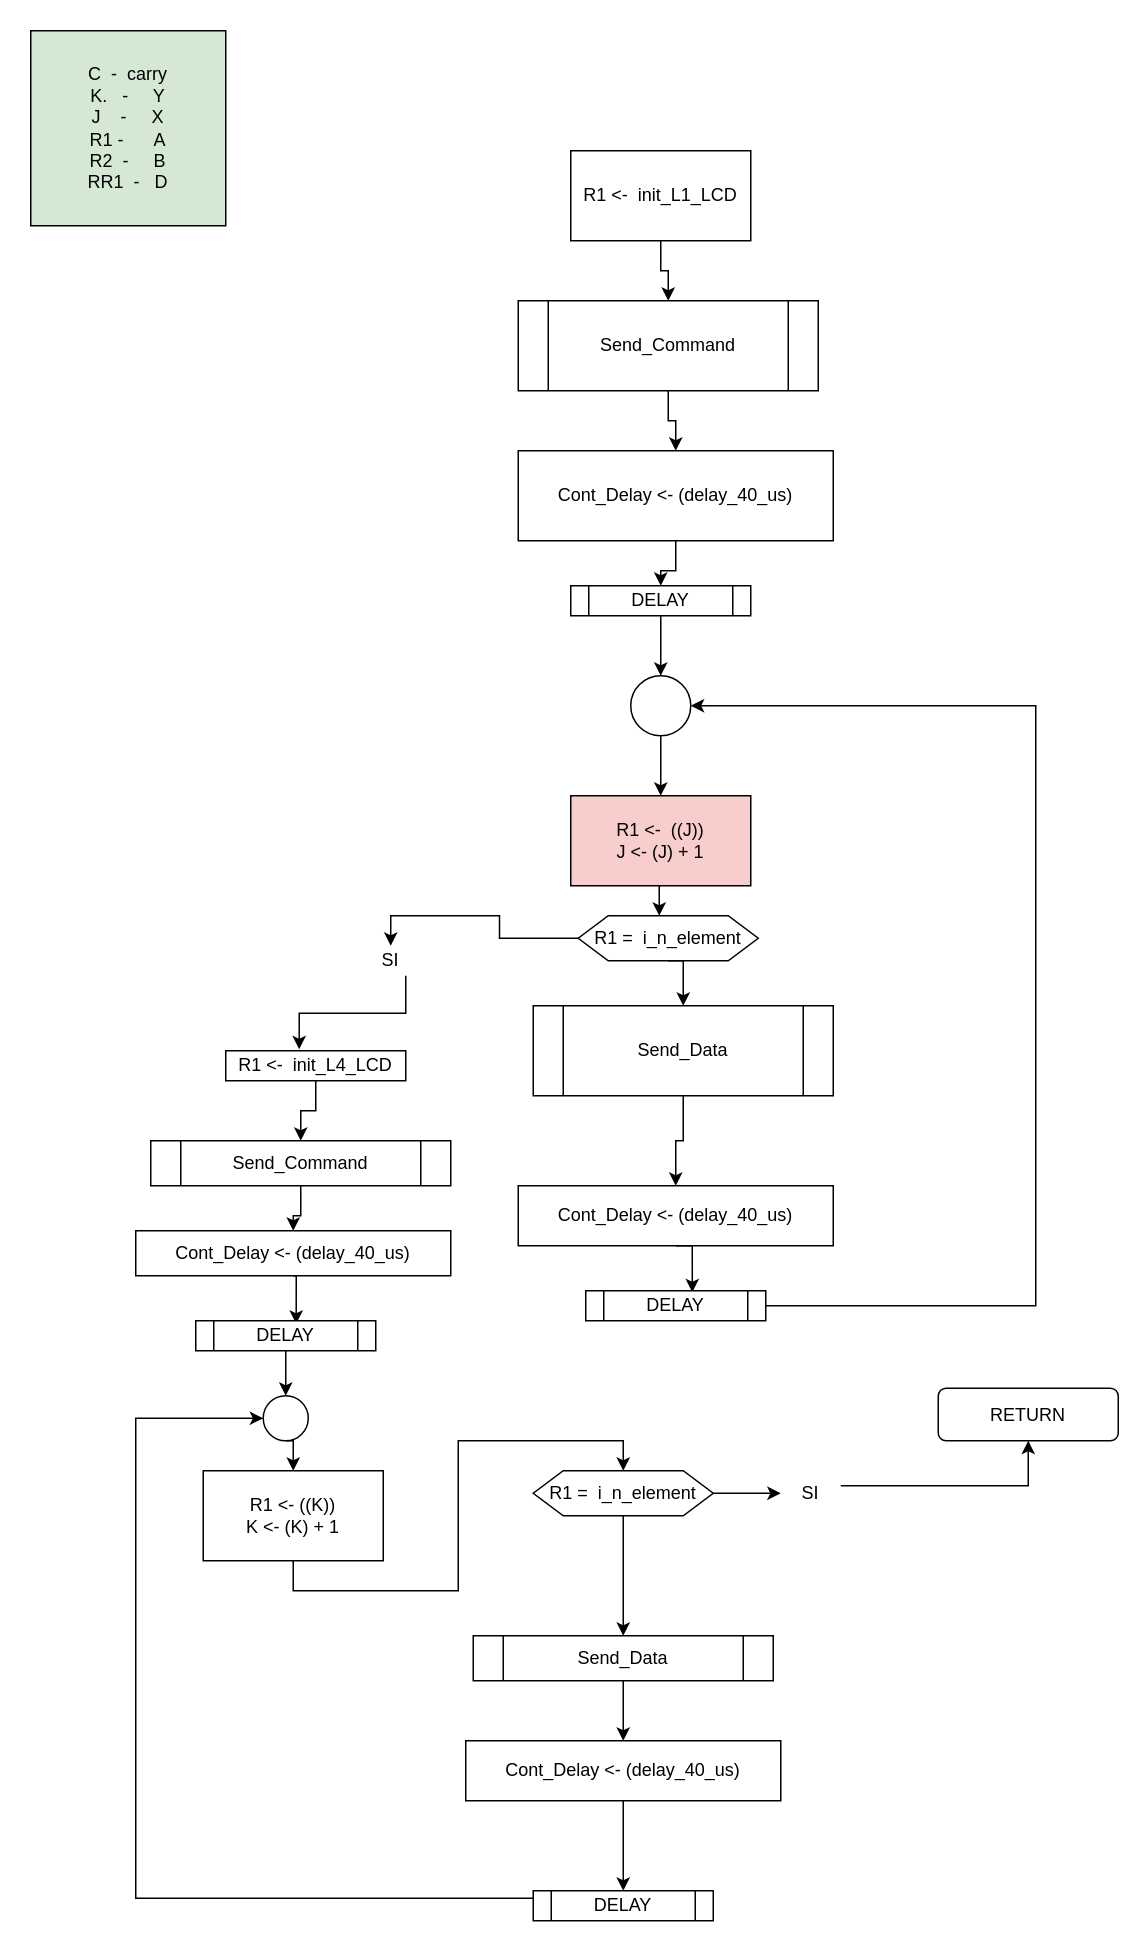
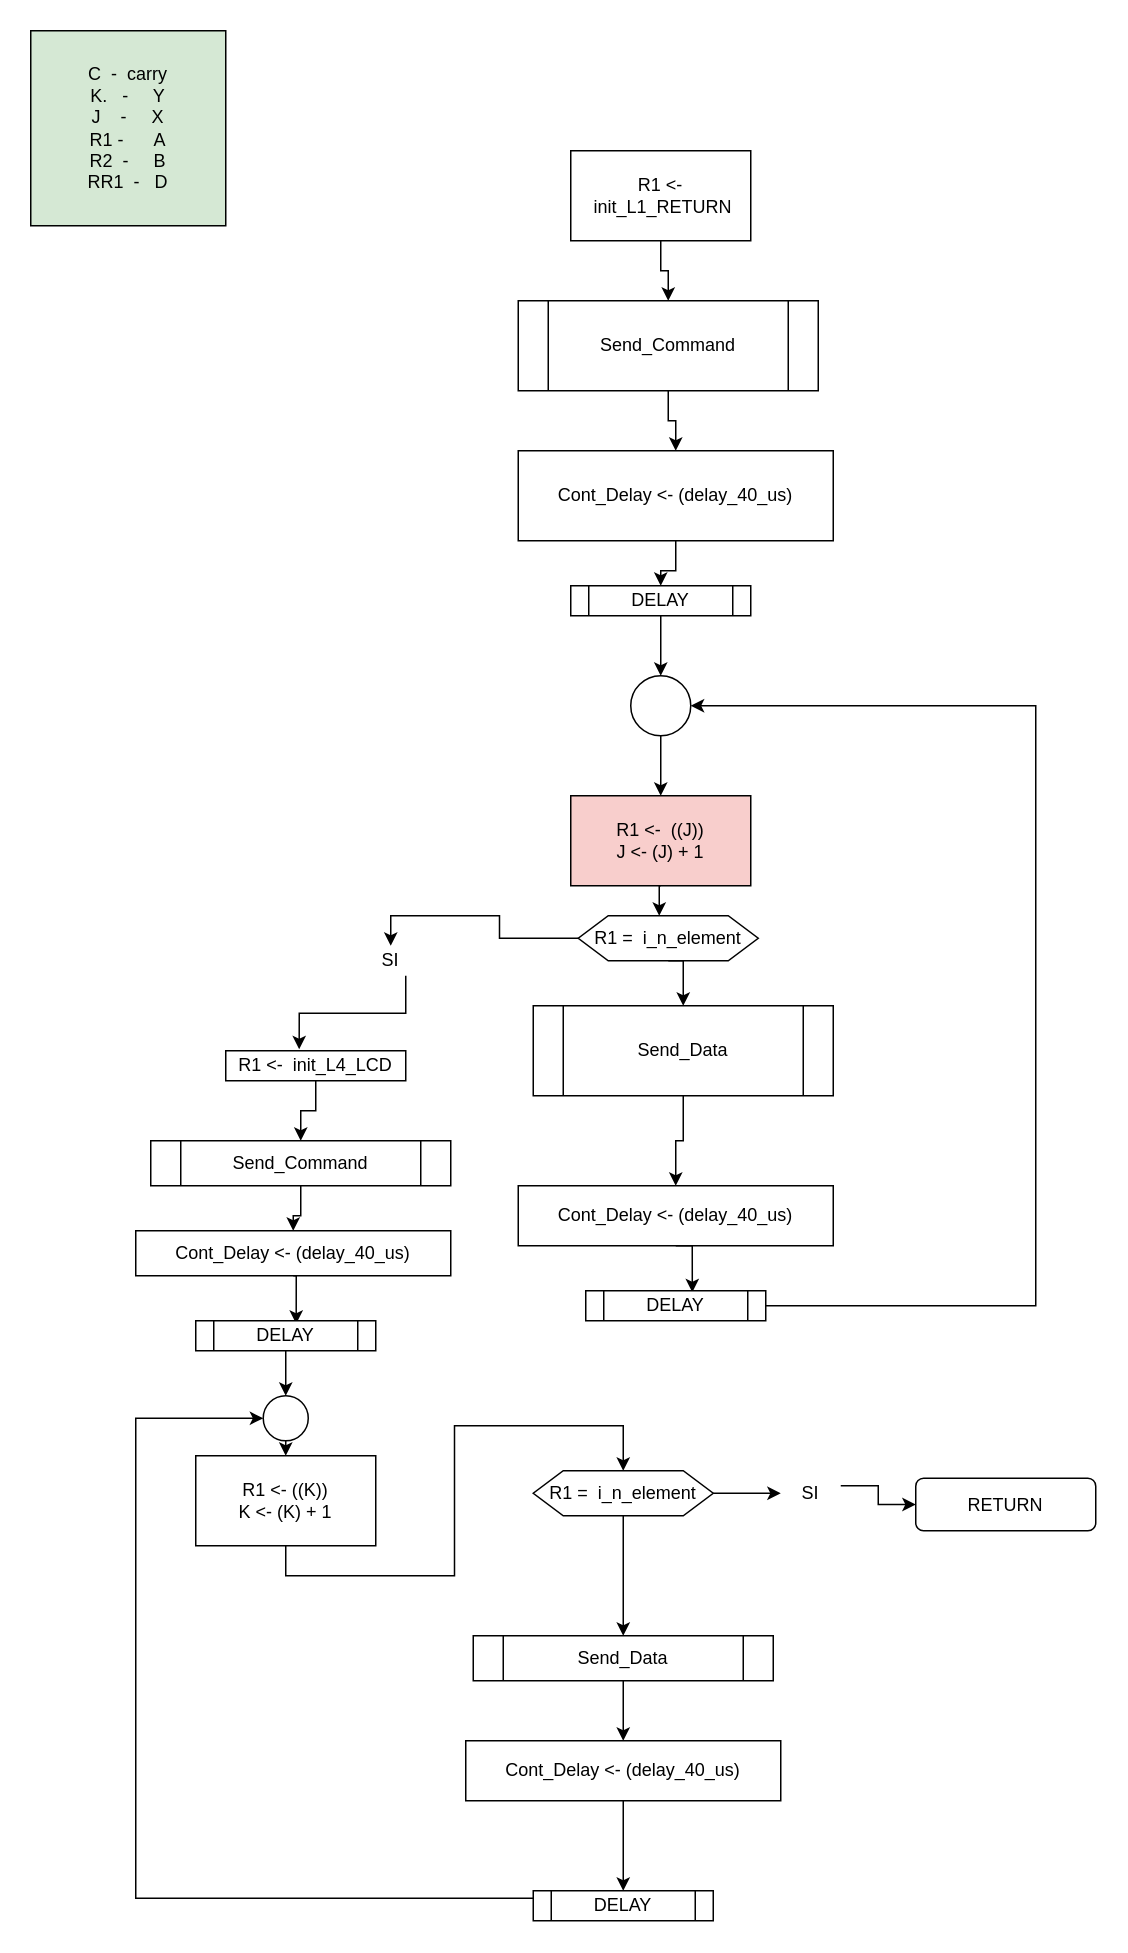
(661, 196) -> (661, 196)
(1028, 1415) -> (1006, 1505)
(293, 1516) -> (286, 1501)
